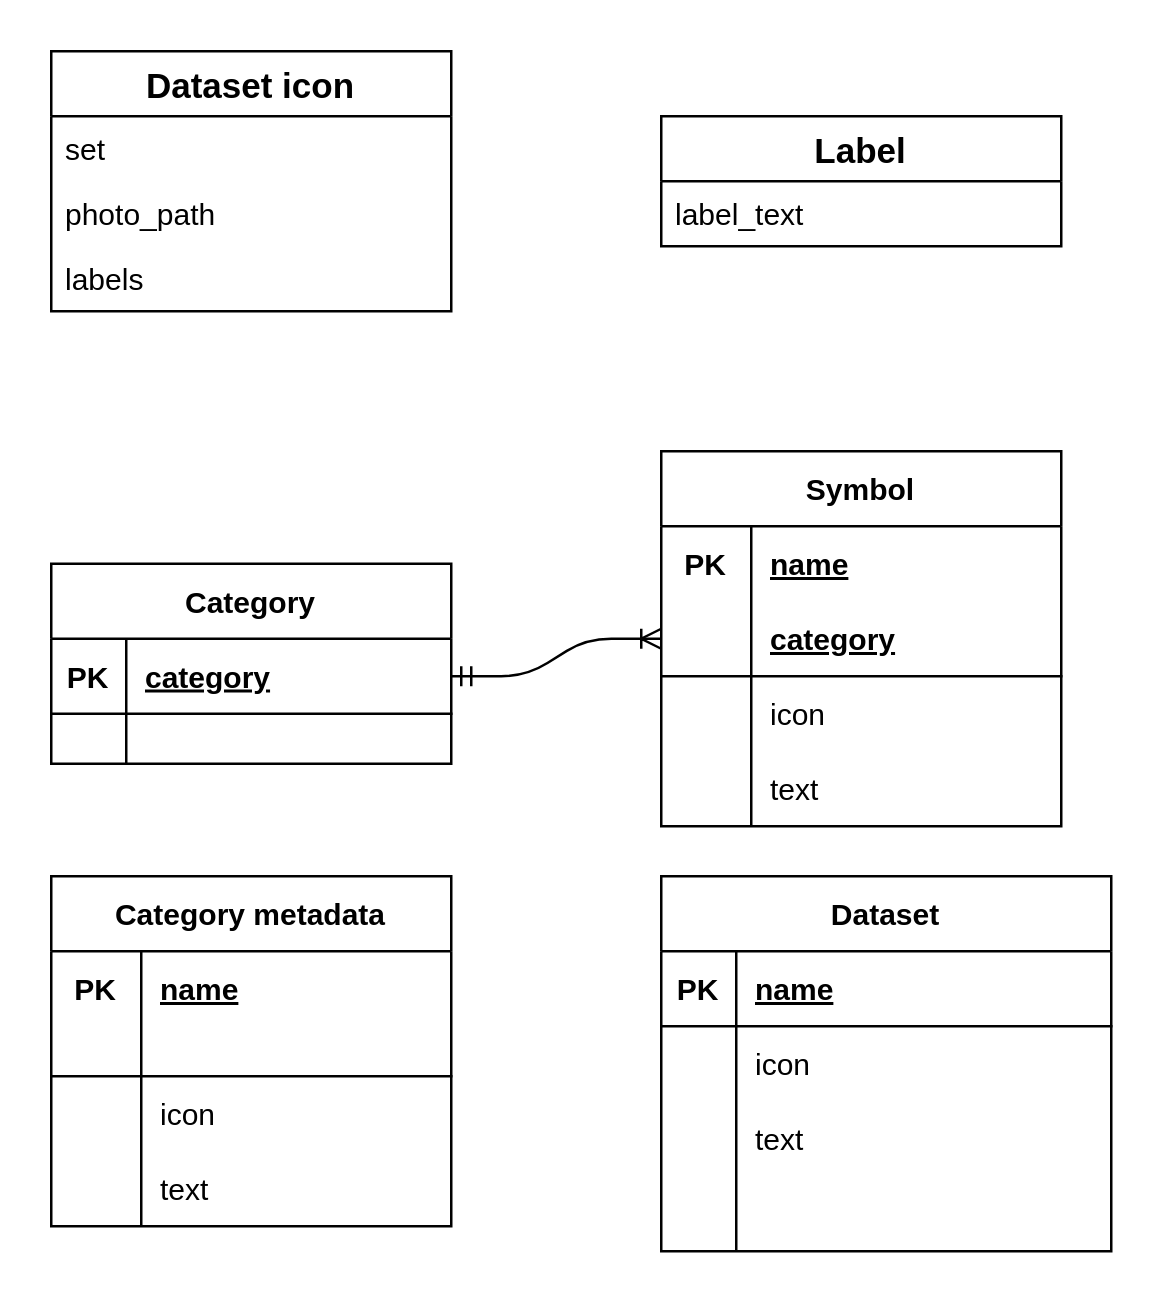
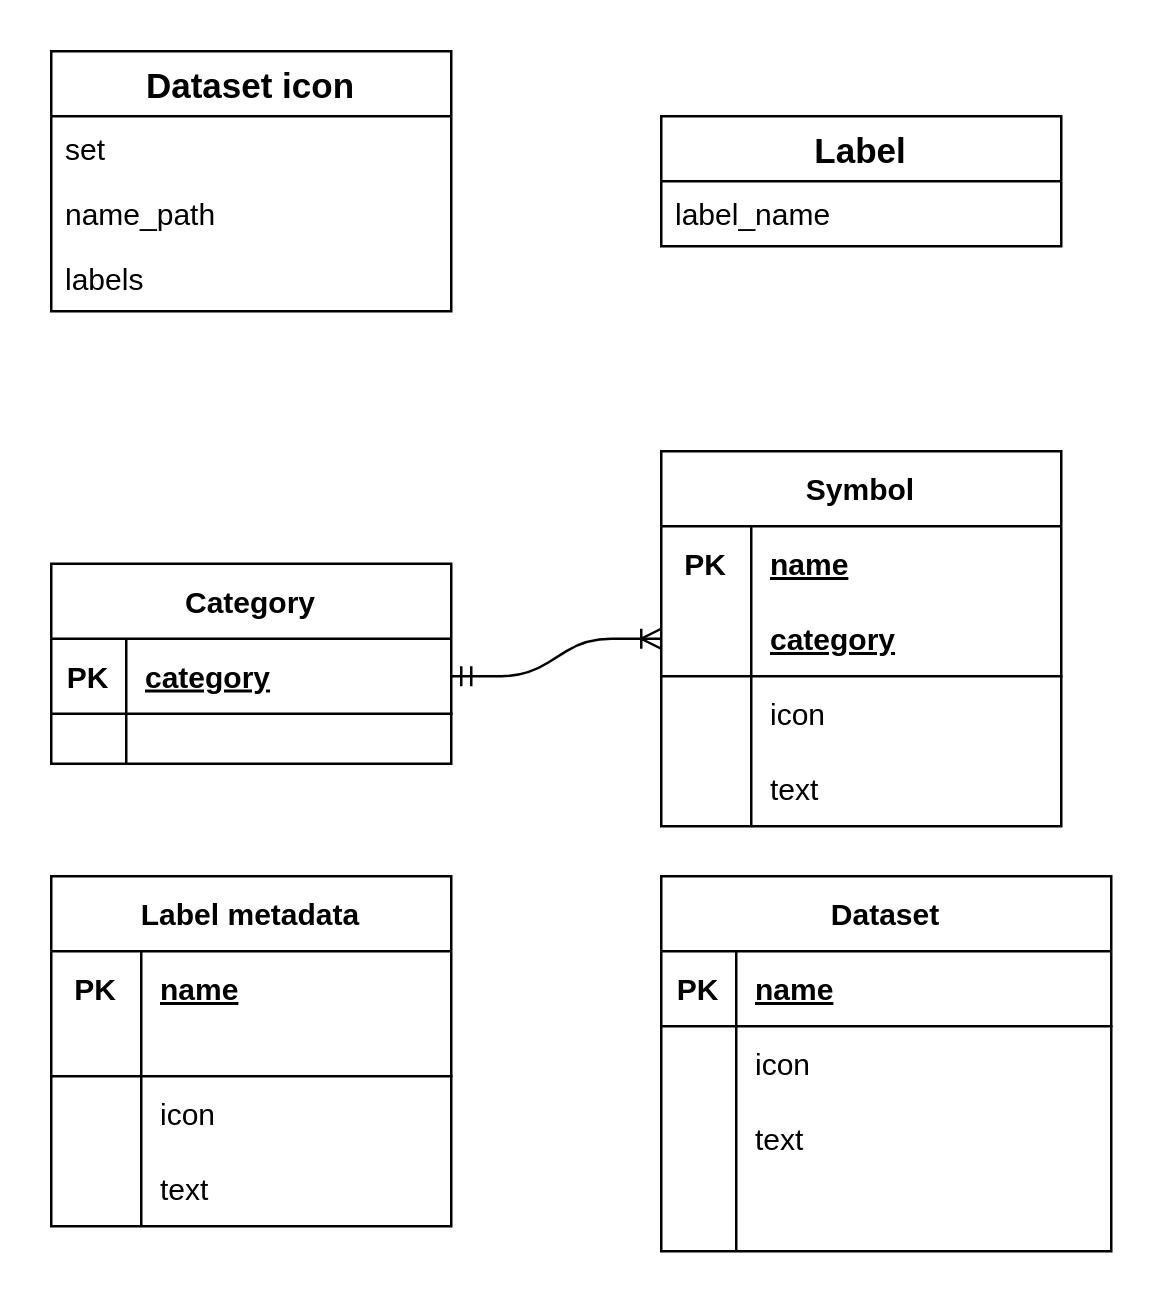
(149, 215) -> (141, 215)
(751, 215) -> (751, 215)
(250, 915) -> (250, 915)
